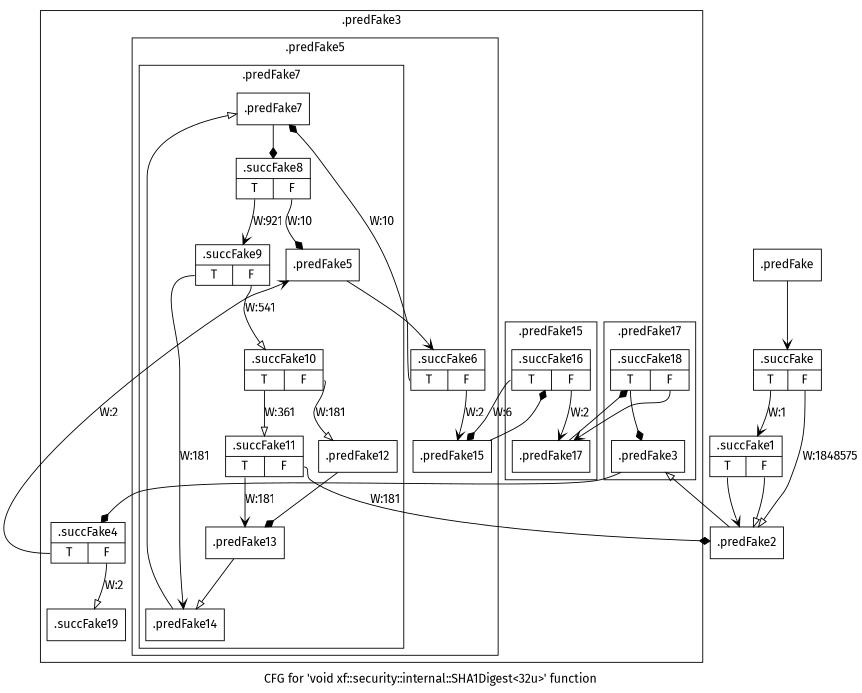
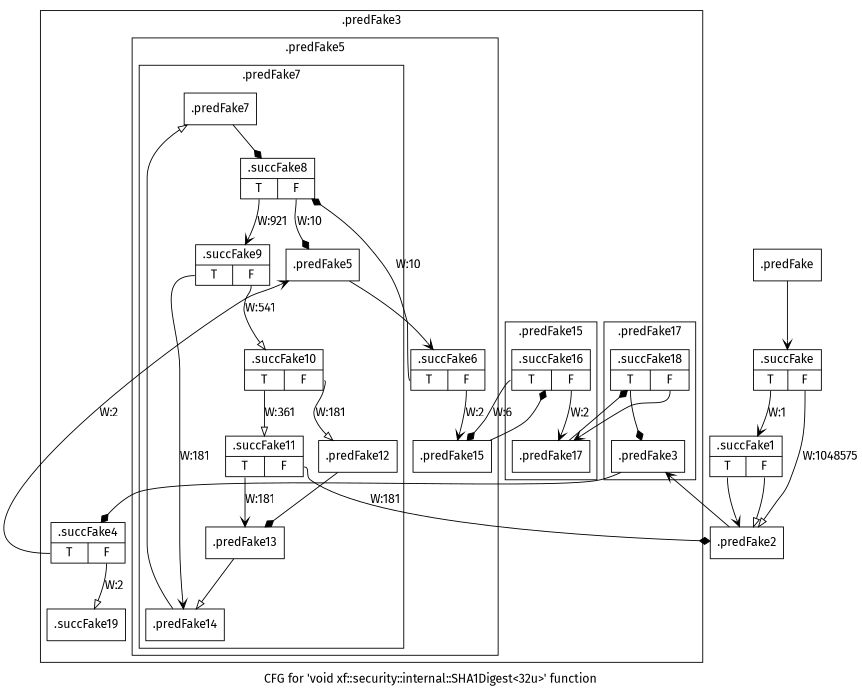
(379, 246) -> (392, 279)
(830, 456) -> (830, 456)
(697, 499) -> (697, 499)
